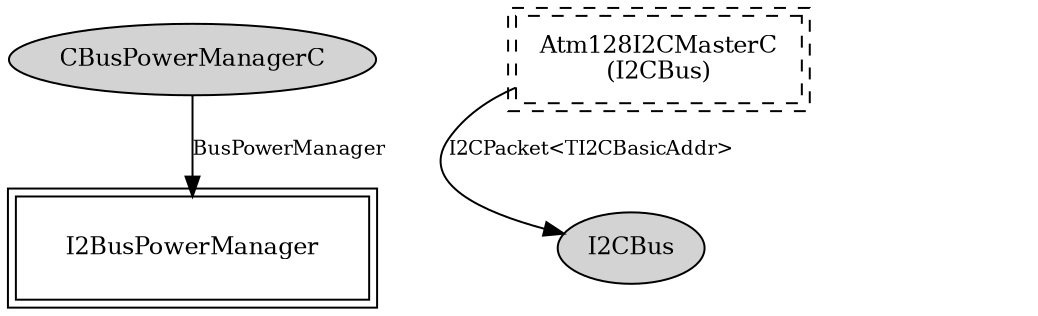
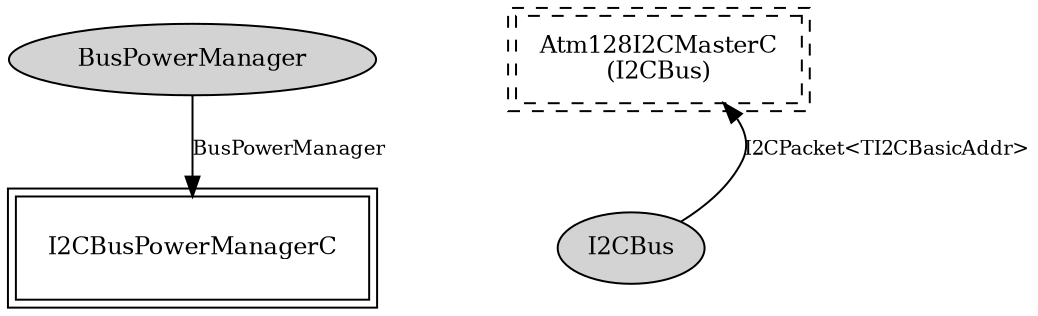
(193, 60) -> (193, 60)
(443, 172) -> (731, 179)
(193, 248) -> (193, 248)
